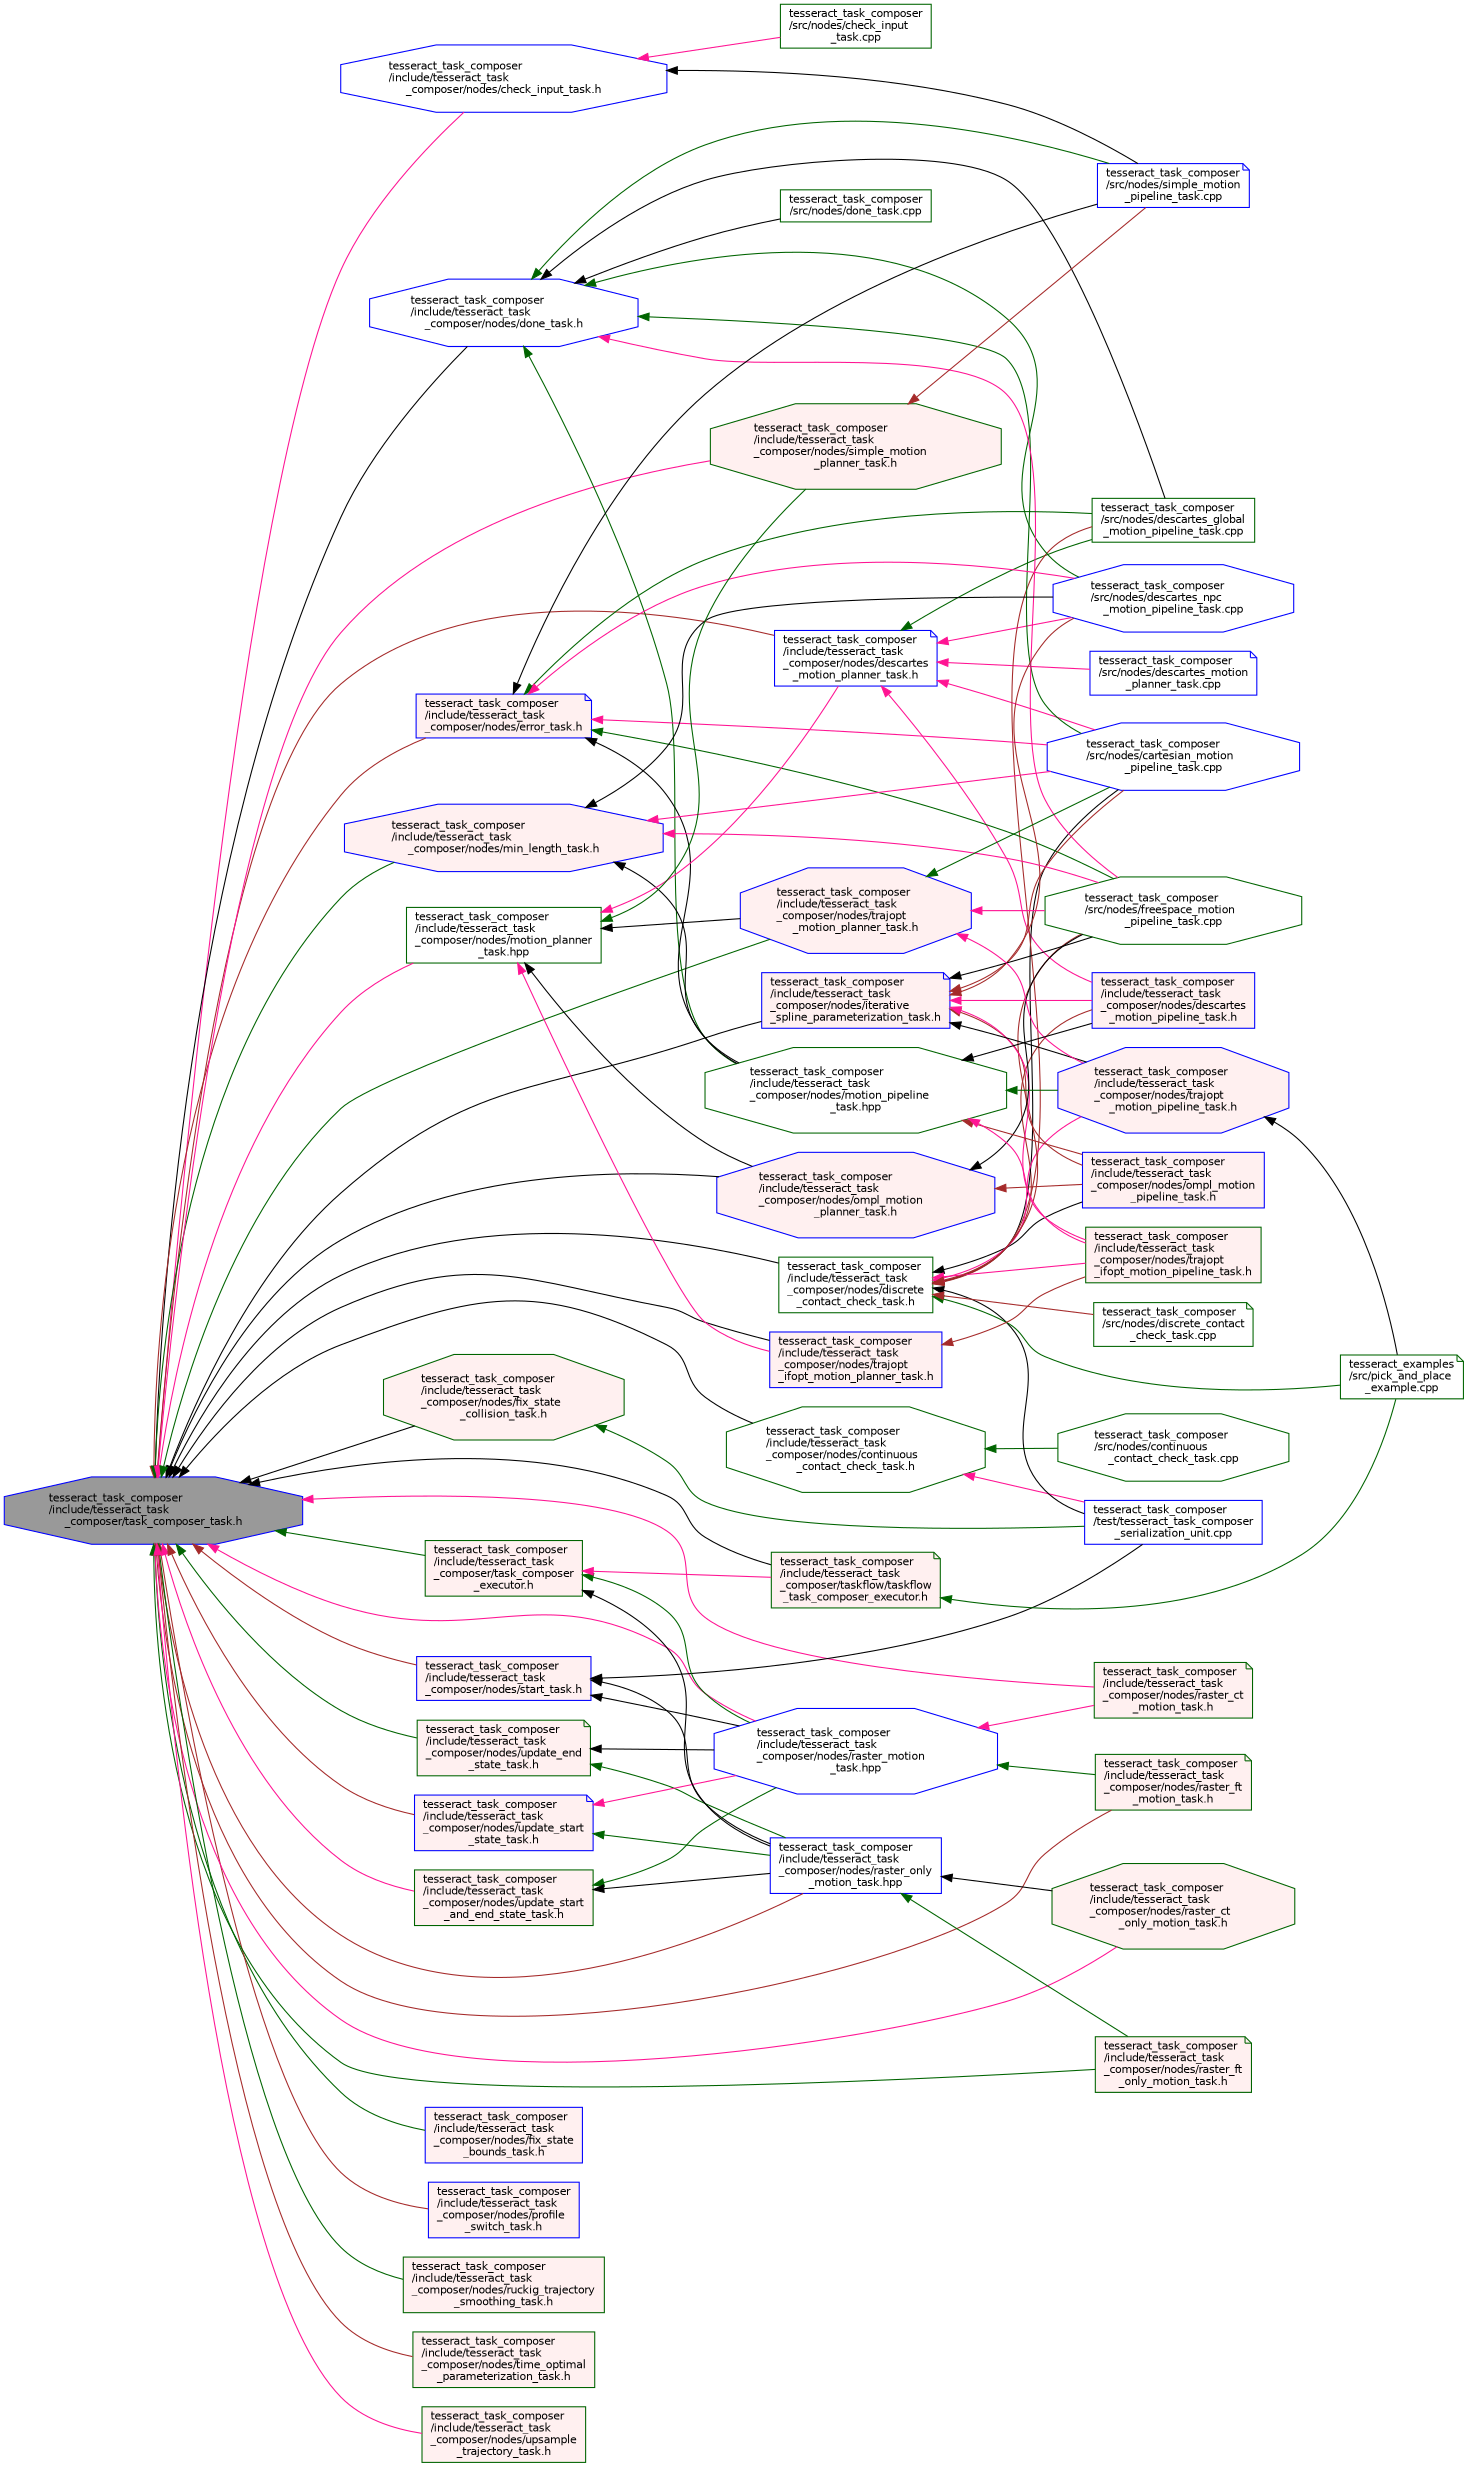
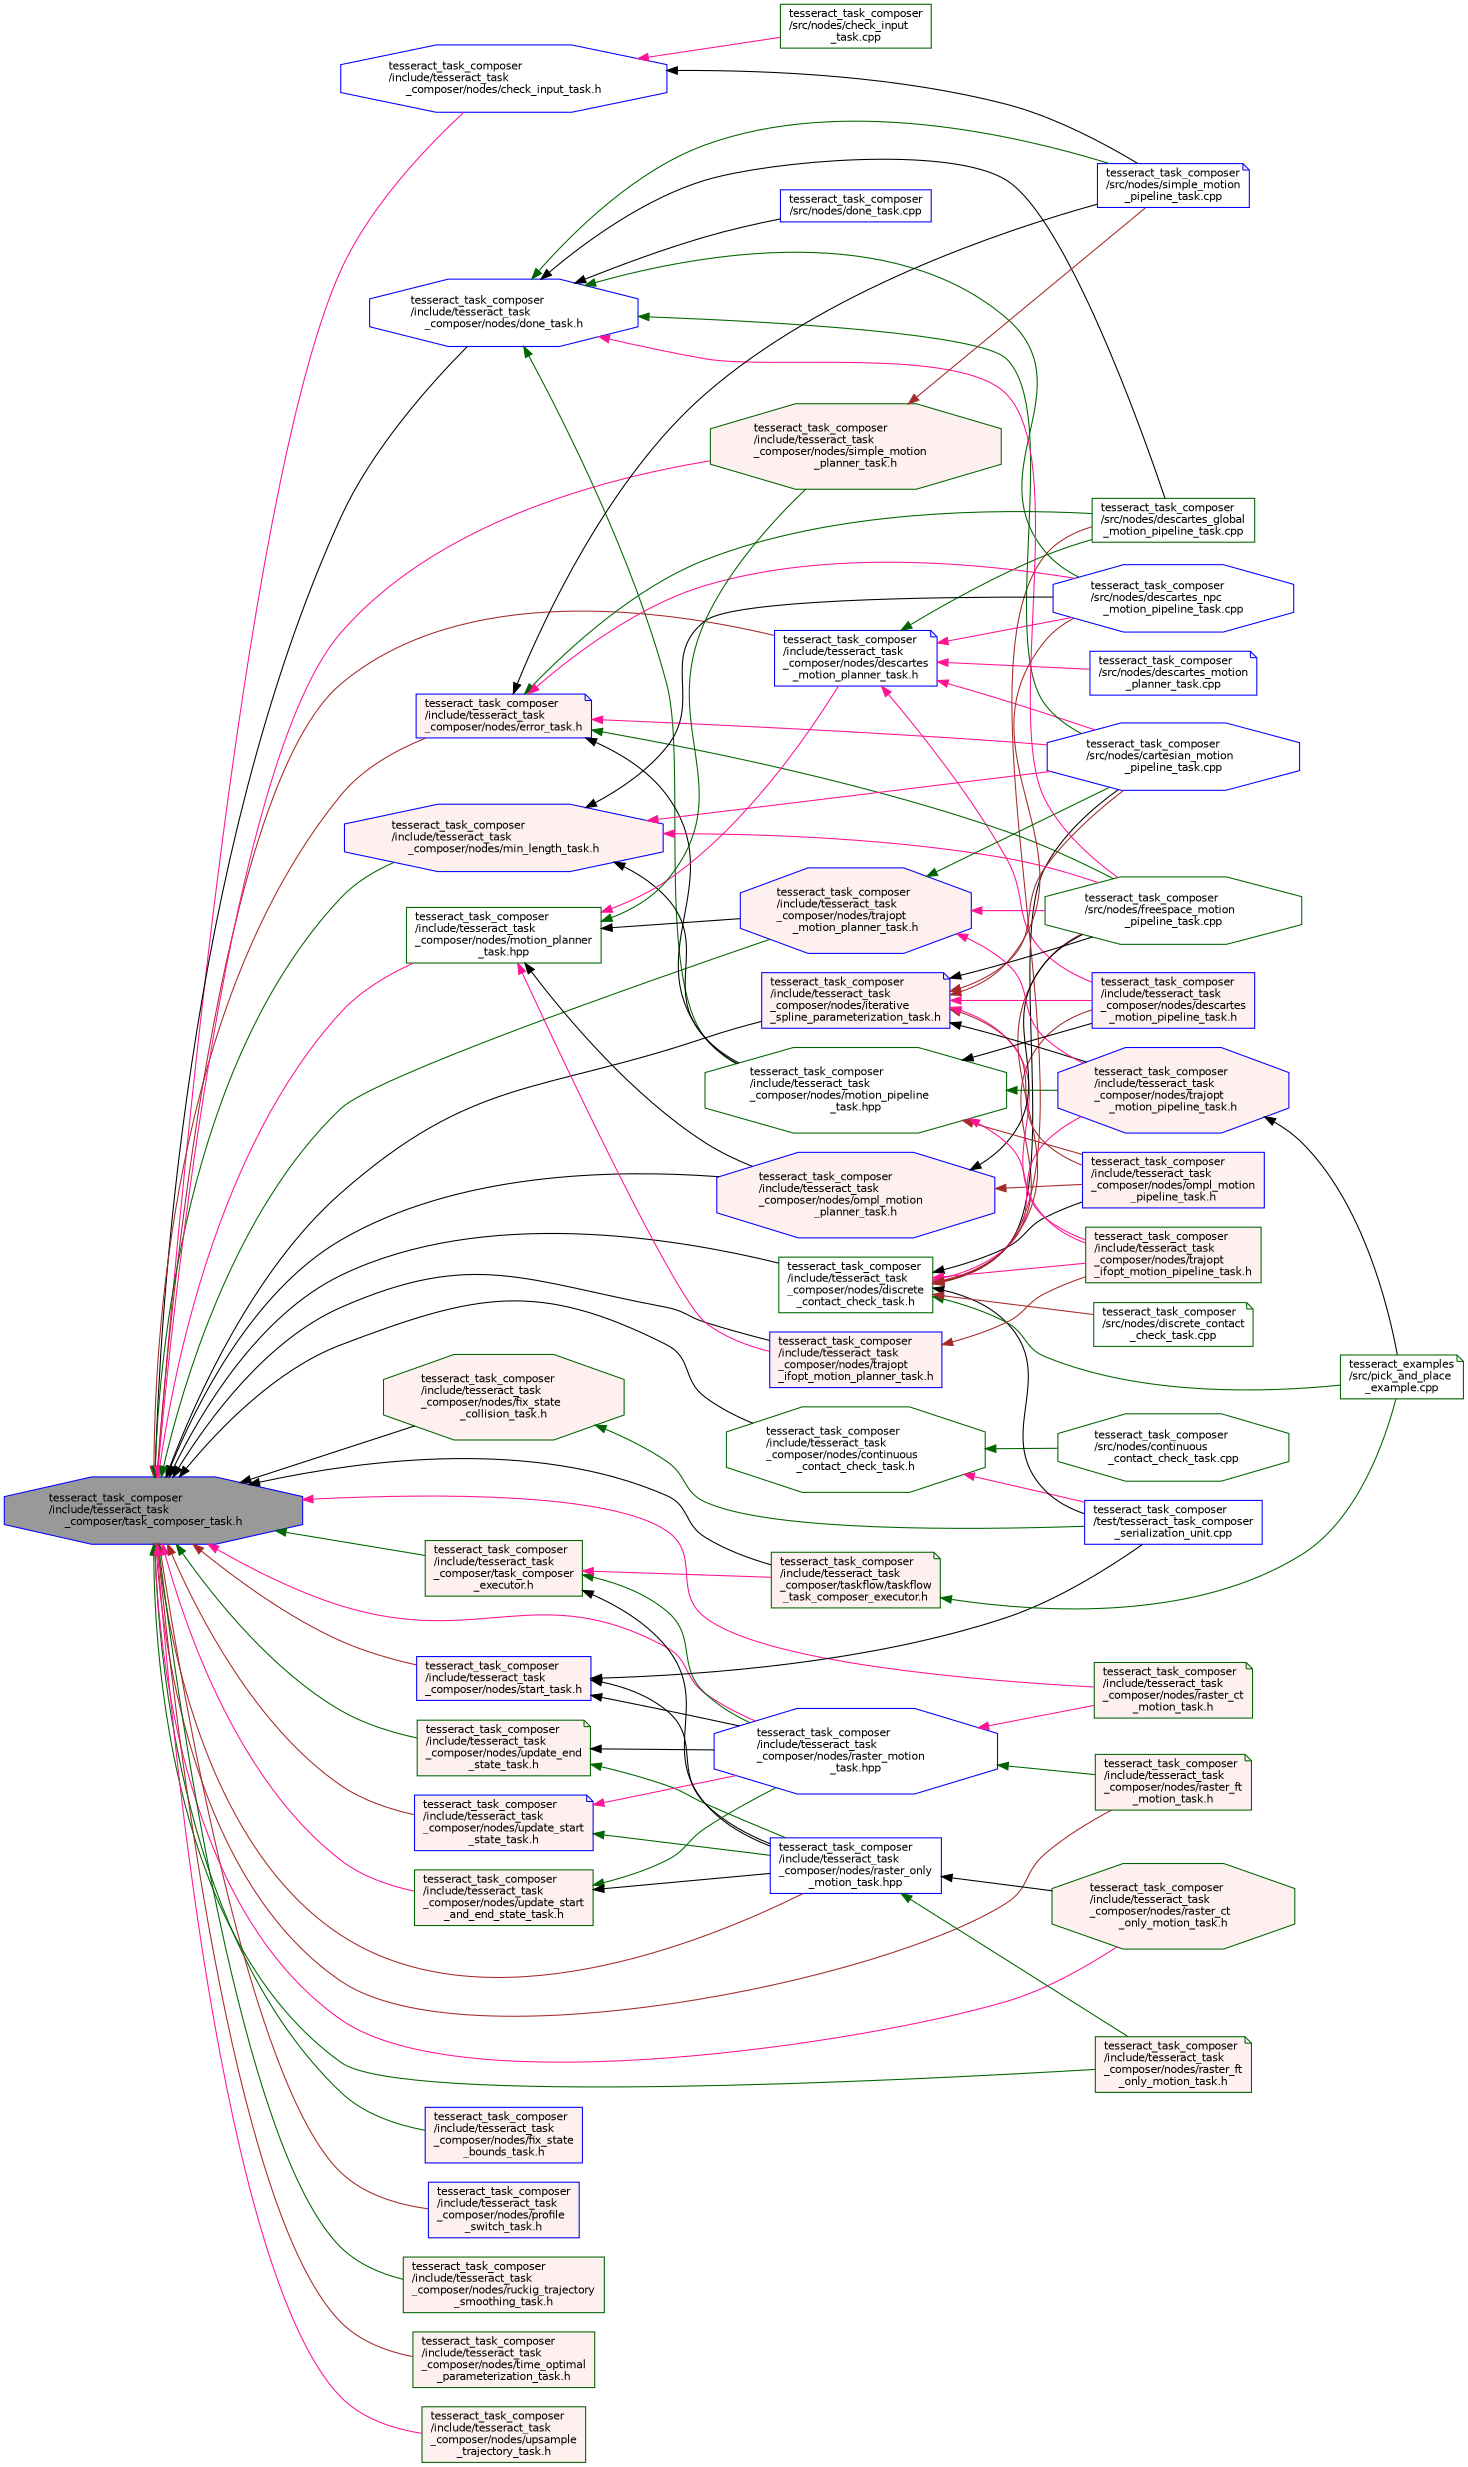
(856, 206) -> (856, 206)
